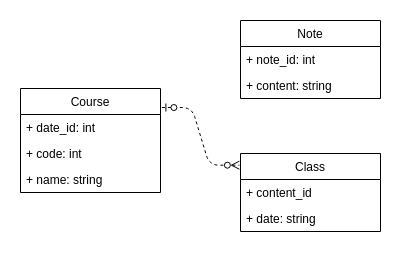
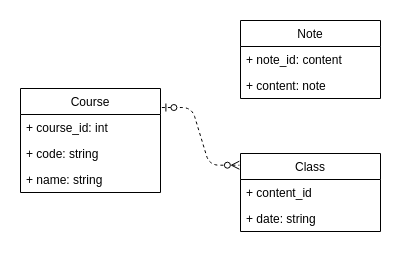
(285, 60) -> (300, 60)
(297, 86) -> (292, 86)
(65, 128) -> (72, 128)
(57, 154) -> (67, 154)
